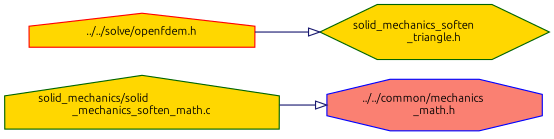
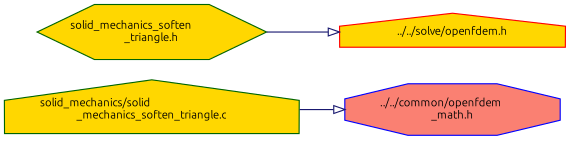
(282, 32) -> (297, 32)
(142, 105) -> (152, 110)
(435, 105) -> (453, 110)
